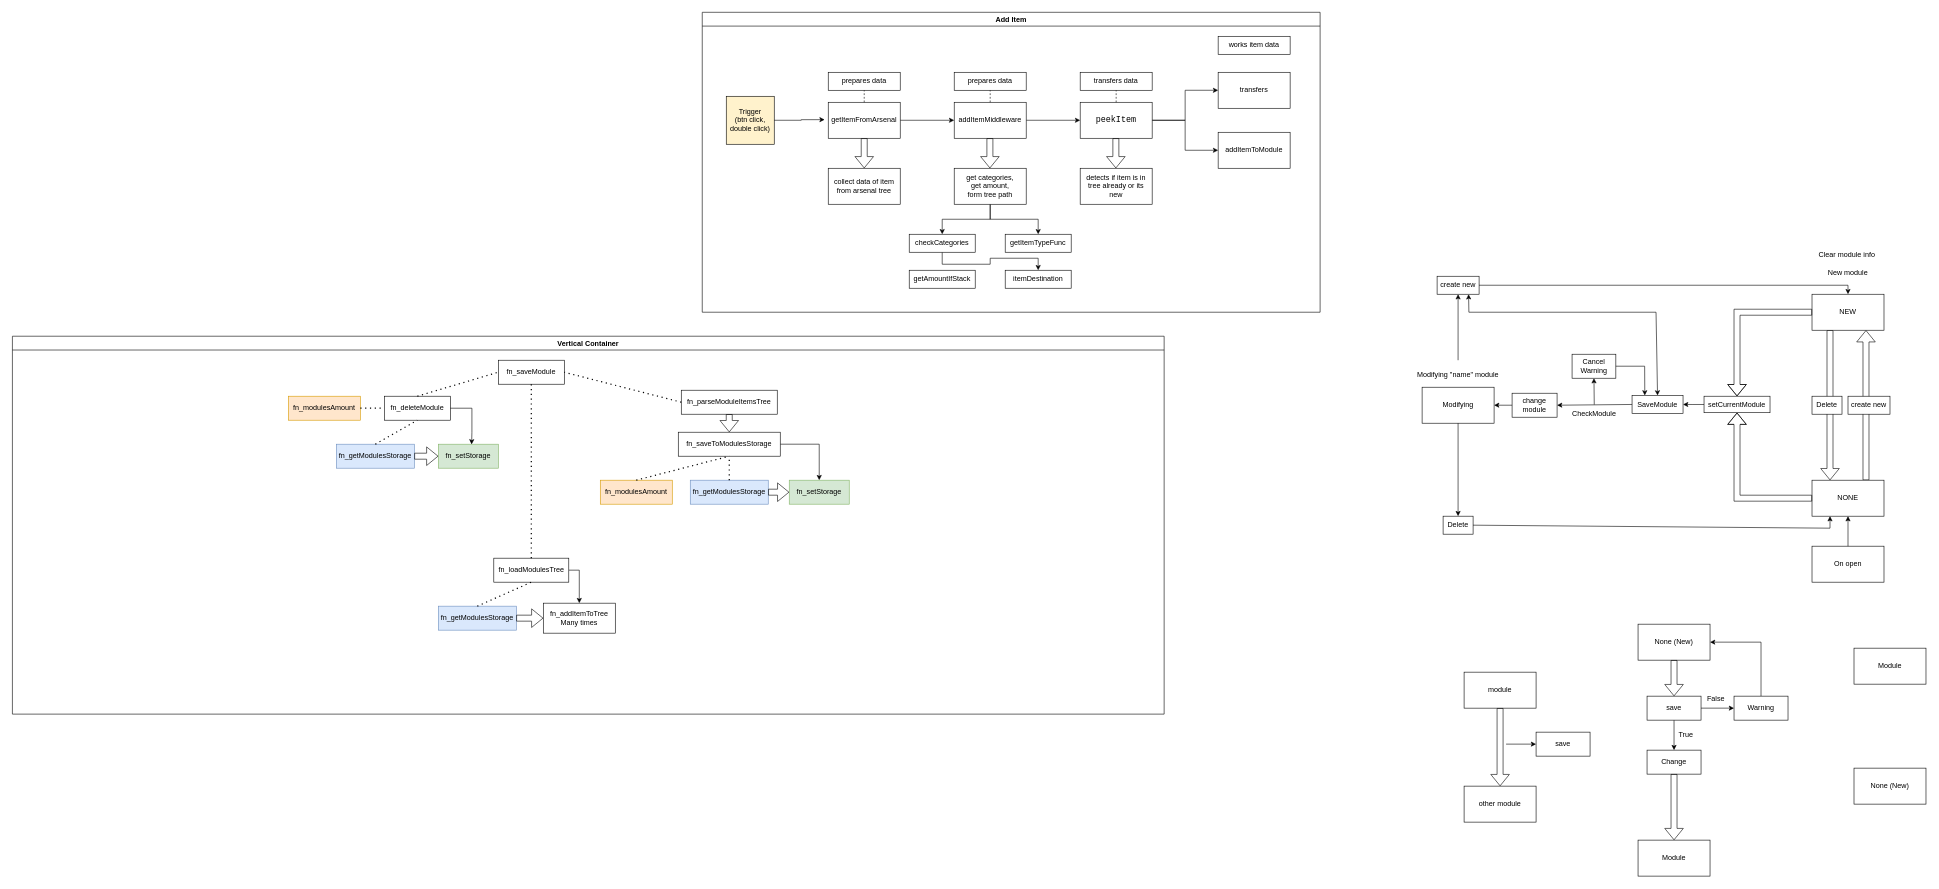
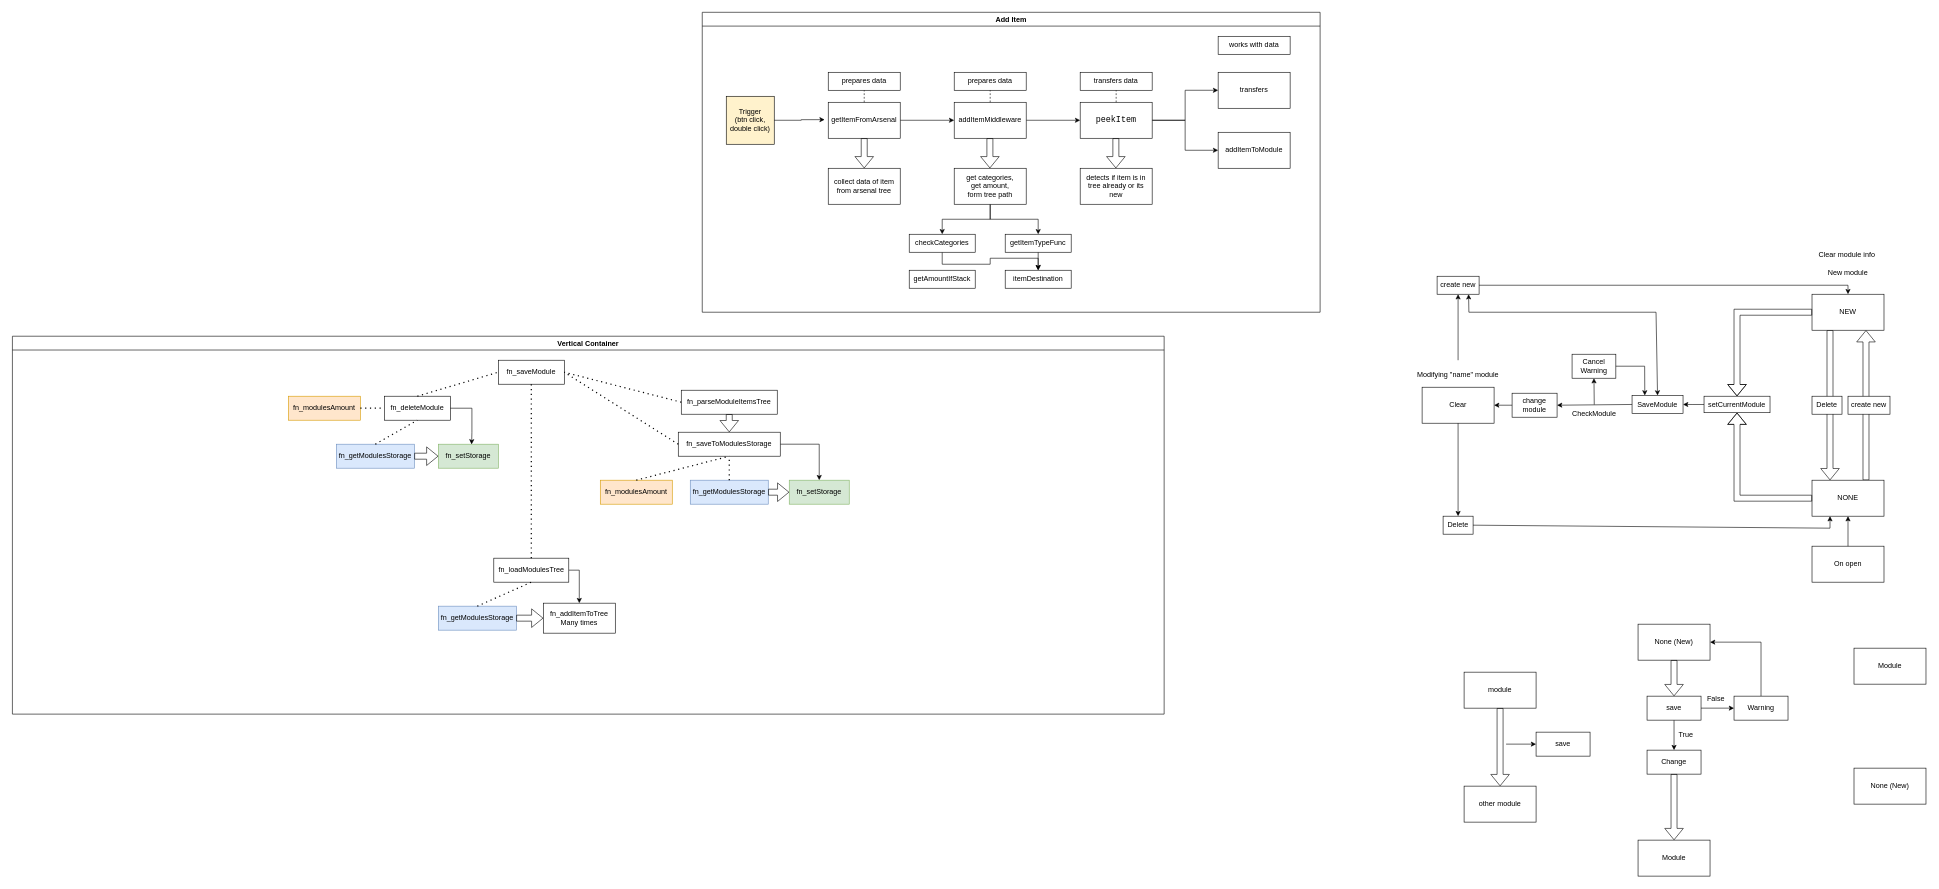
(1254, 45) -> (1254, 45)
none -> (1038, 254)
(1458, 405) -> (1458, 405)
none -> (623, 409)
